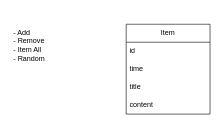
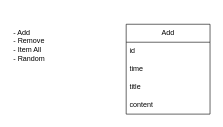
(168, 33) -> (168, 33)
